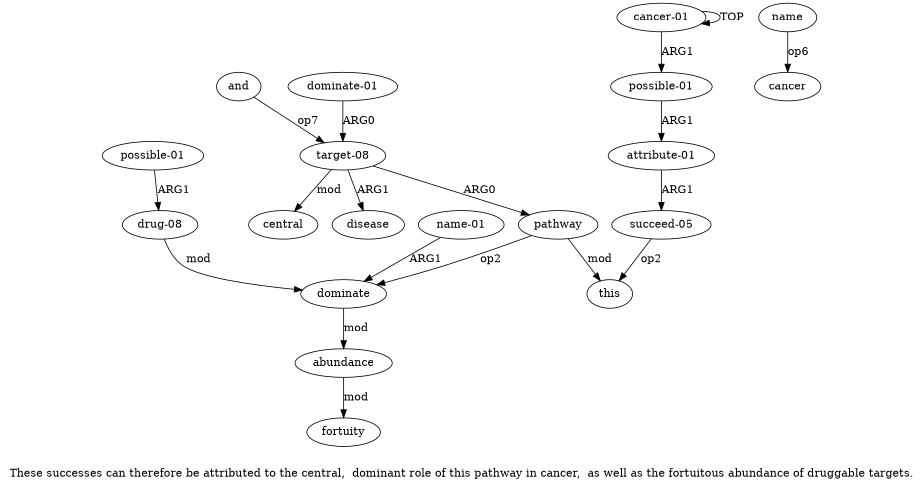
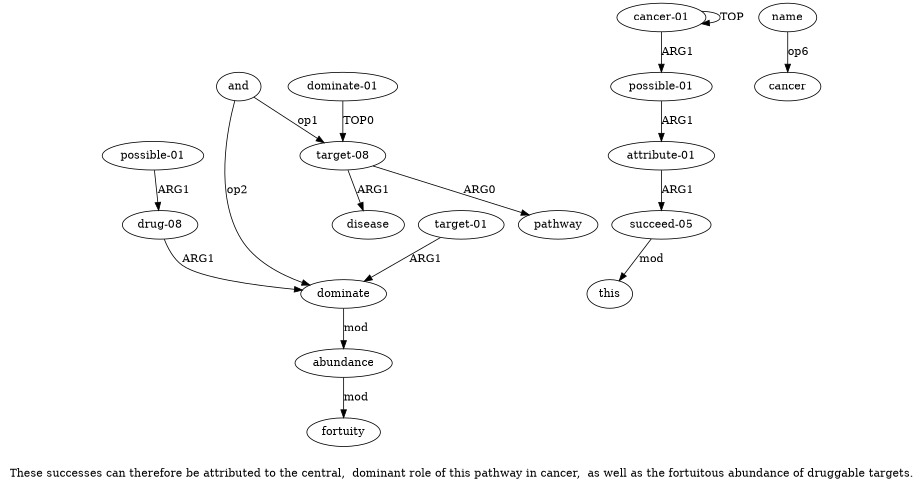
(308, 121) -> (308, 121)
(359, 121) -> (359, 121)
(283, 225) -> none
(461, 225) -> (461, 225)
(582, 257) -> none
(199, 259) -> (199, 259)
(651, 259) -> (651, 259)
(459, 261) -> (229, 209)
